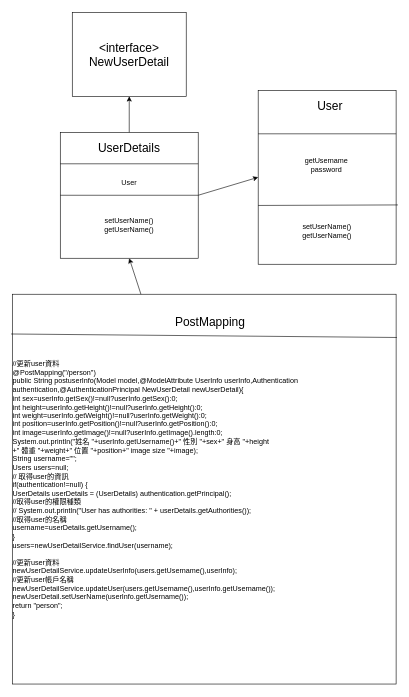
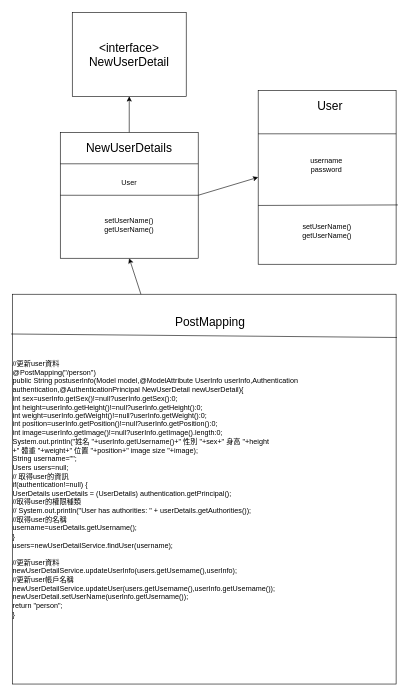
(129, 147) -> (129, 147)
(327, 165) -> (327, 165)
